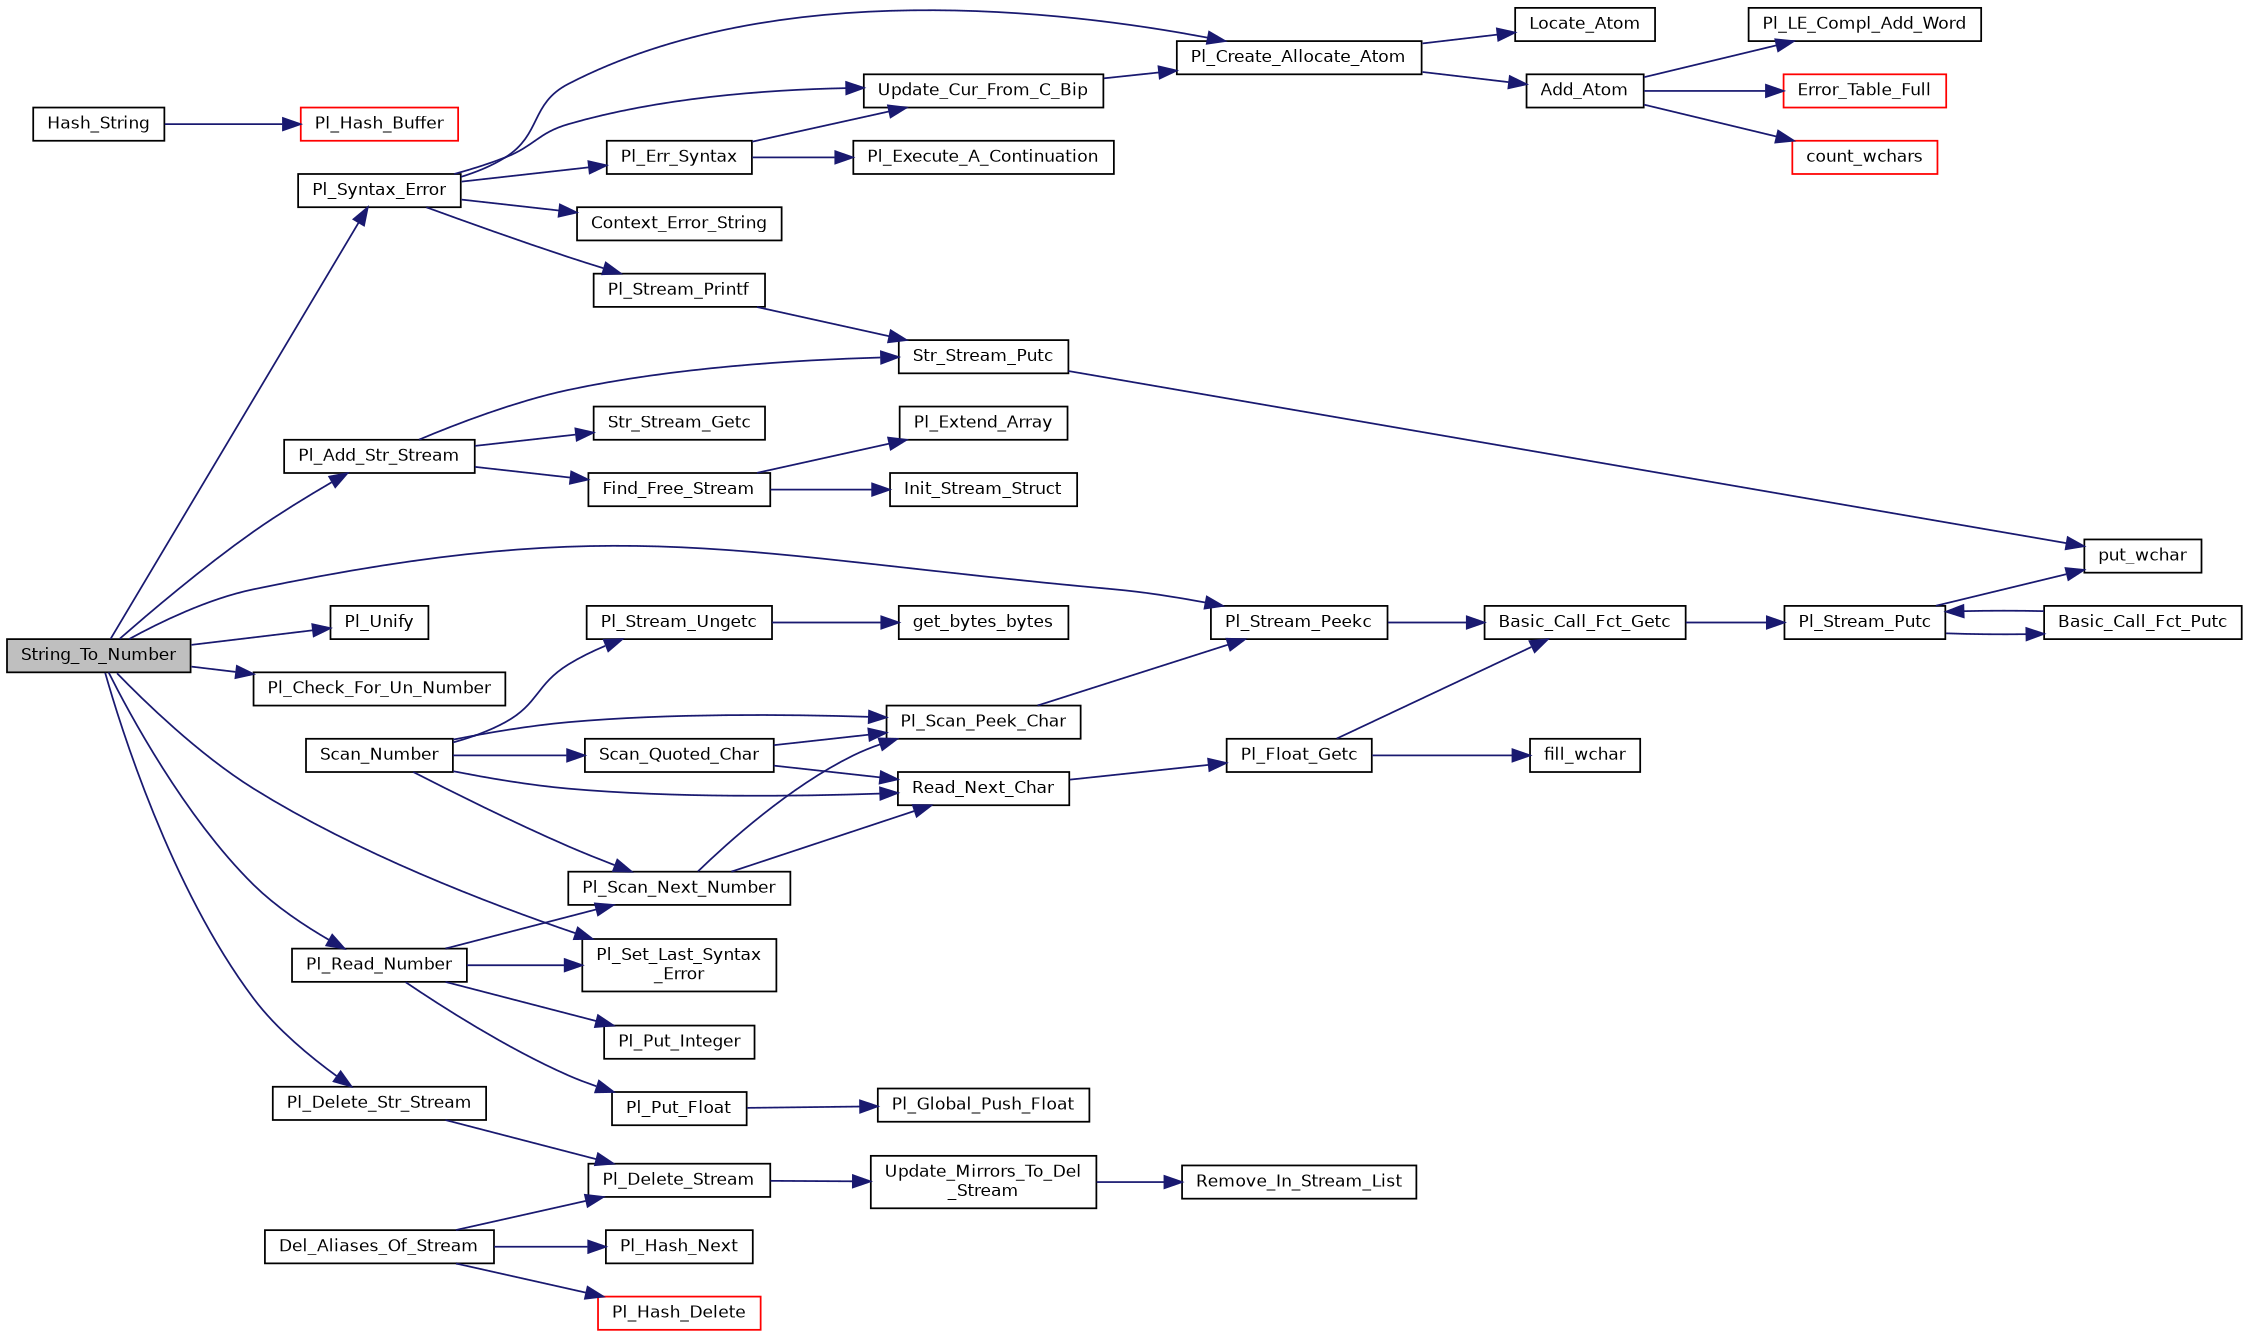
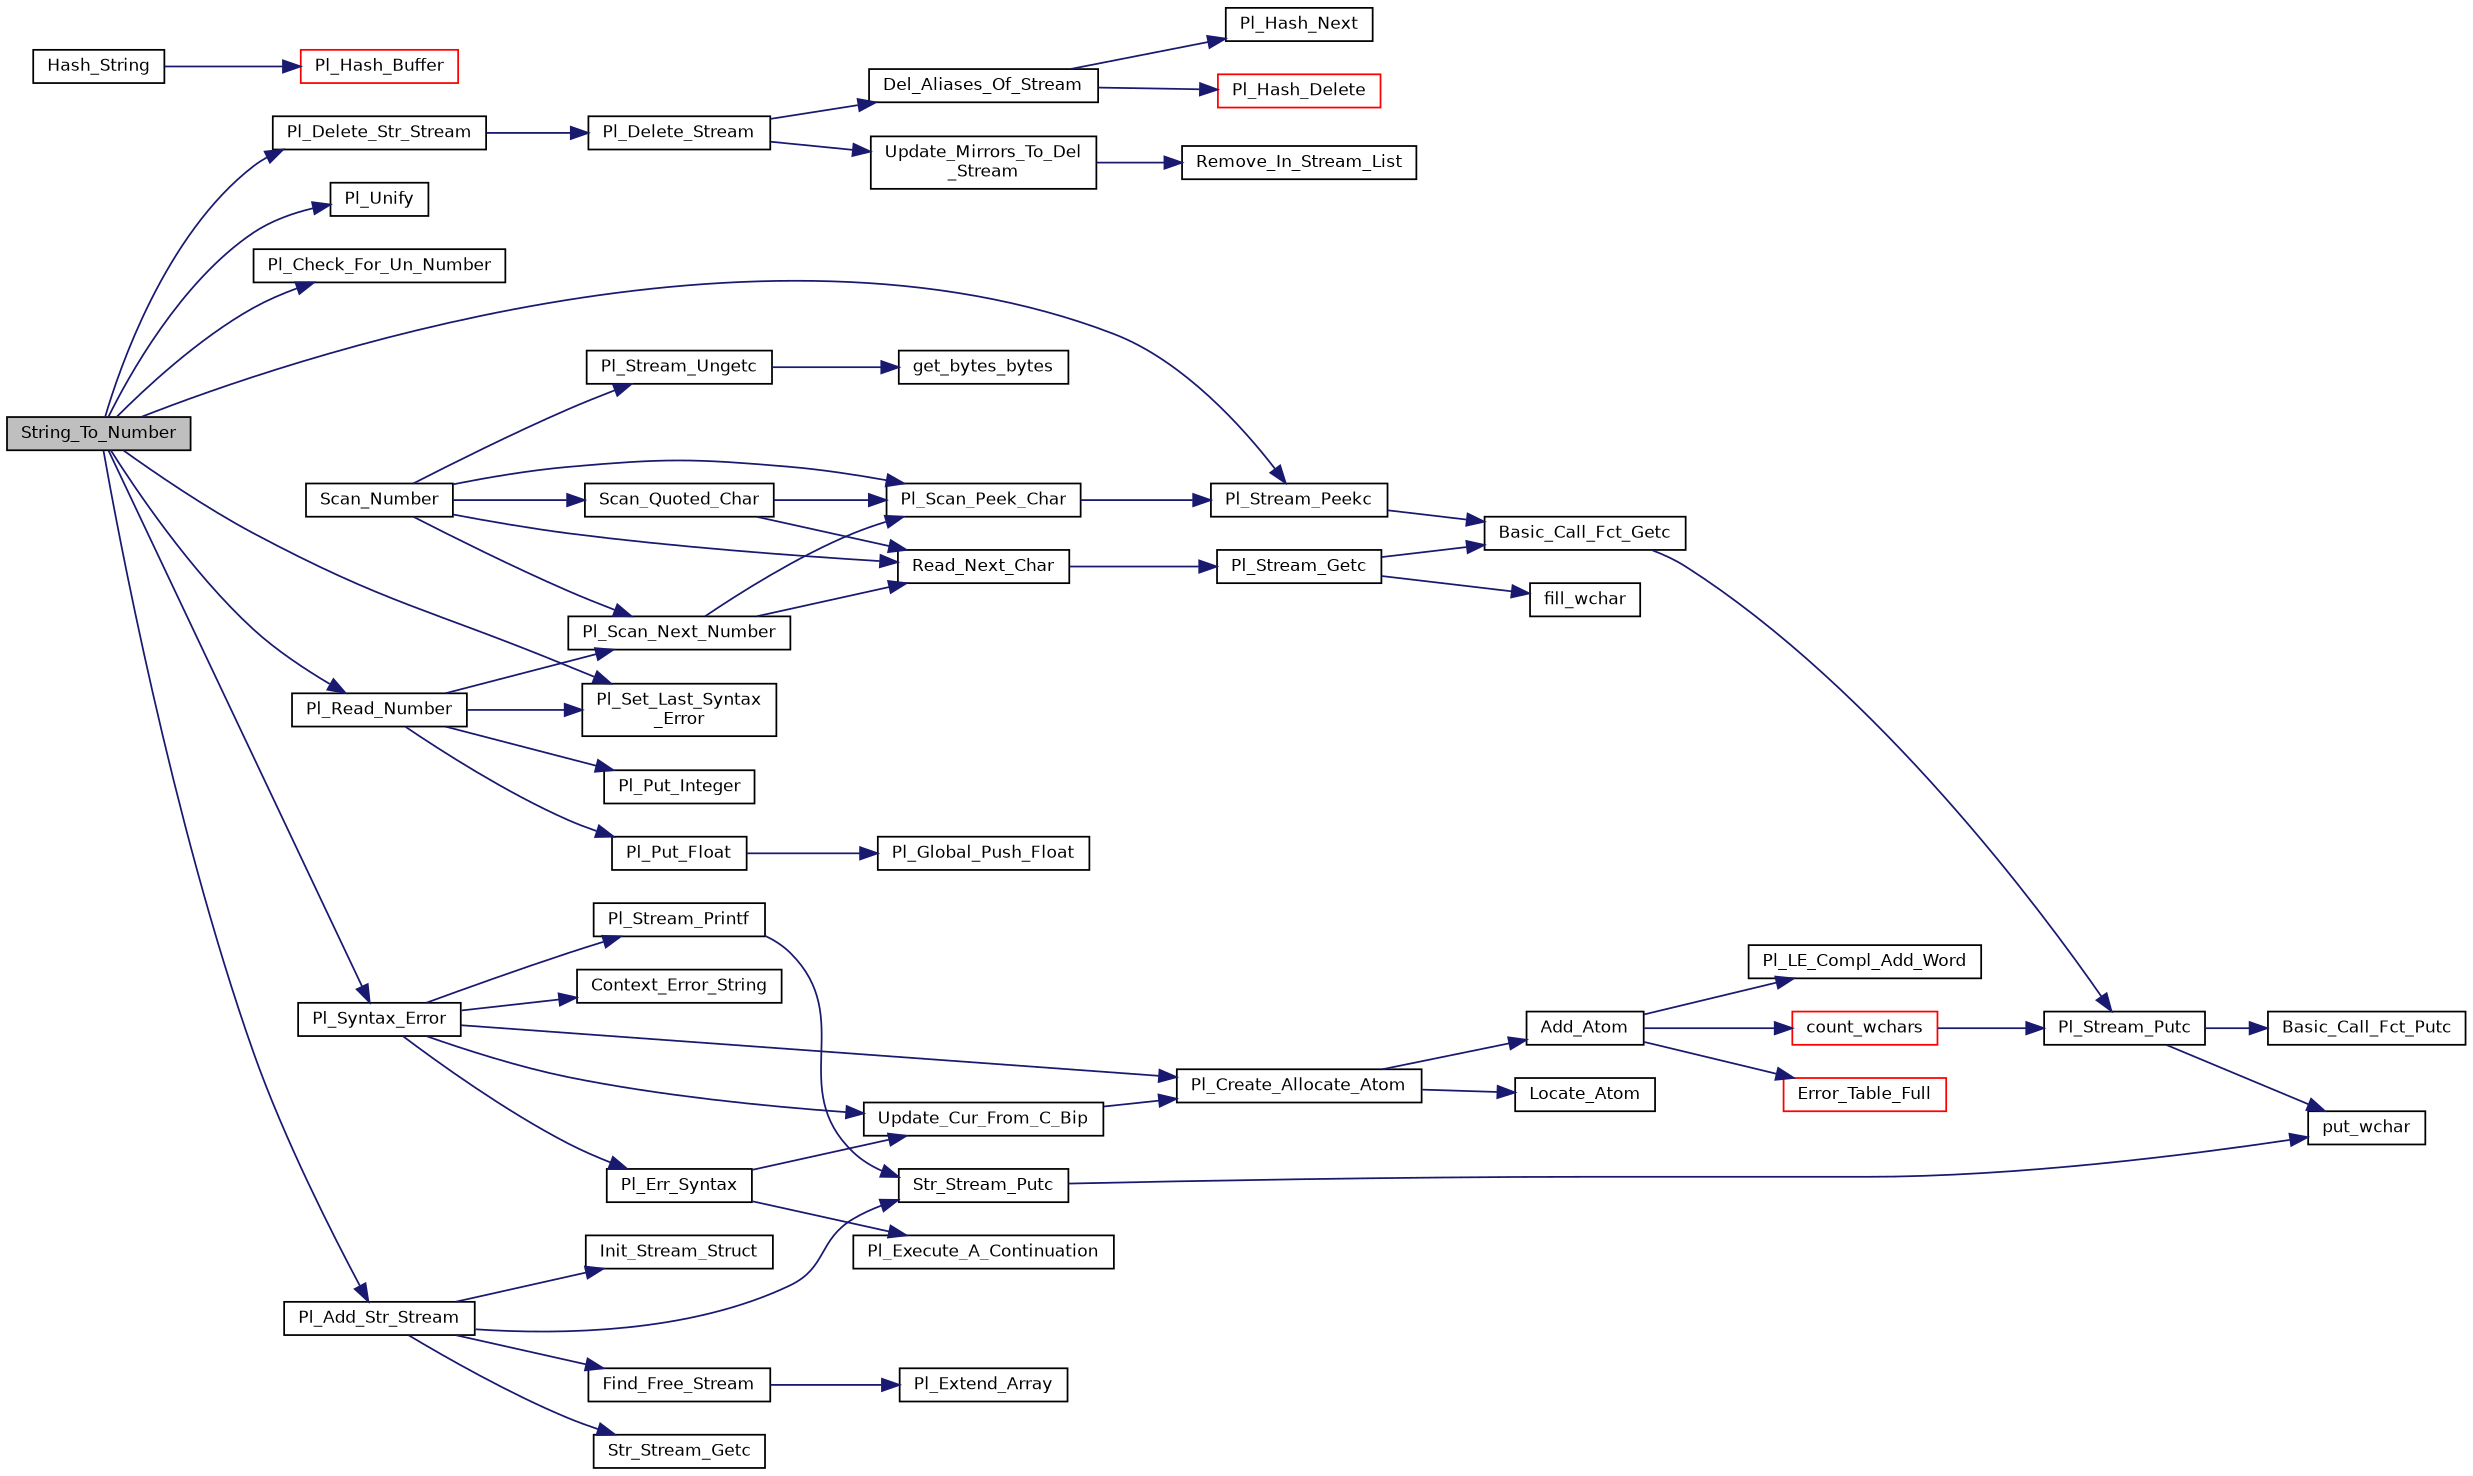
(821, 490) -> (521, 1287)
(2004, 611) -> (1982, 1028)
(1299, 755) -> (1299, 567)
(521, 1215) -> (814, 112)
